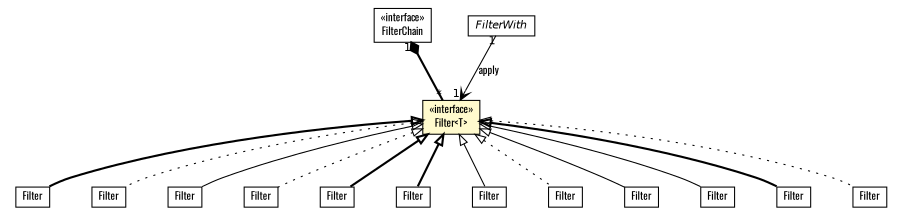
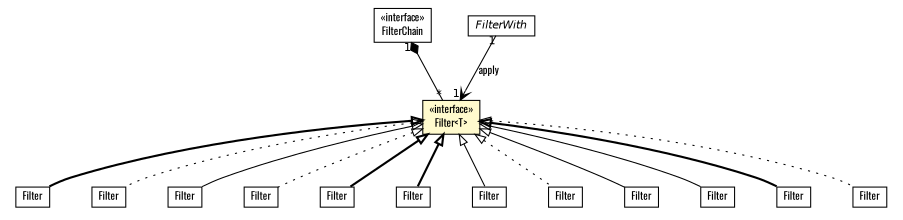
(430, 77) -> (430, 77)
